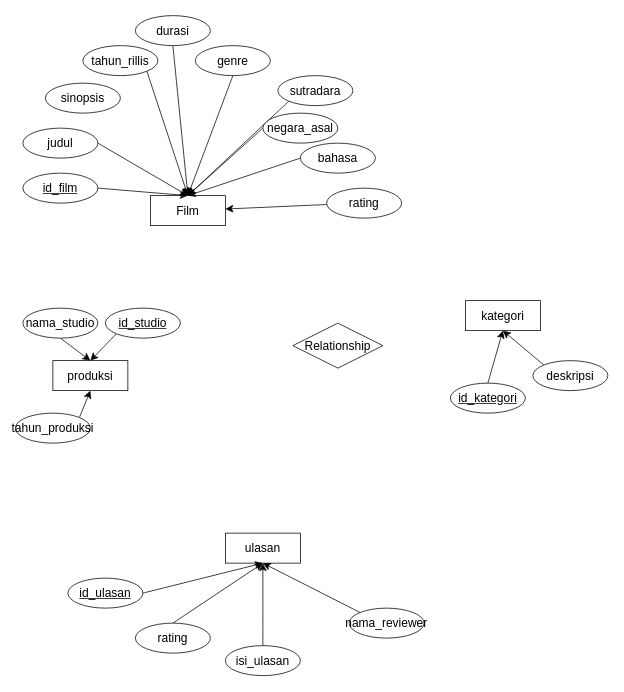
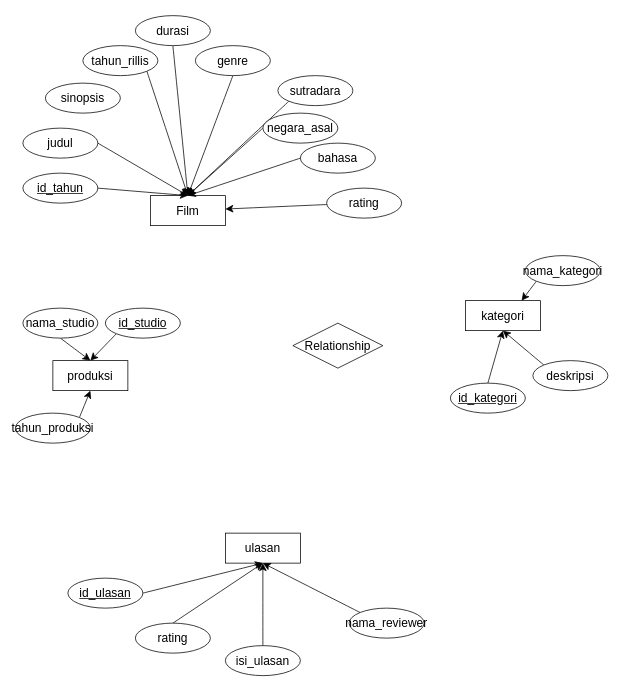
(60, 188) -> (60, 188)
none -> (563, 270)
none -> (532, 287)
